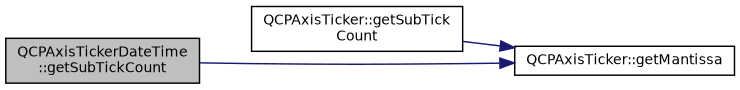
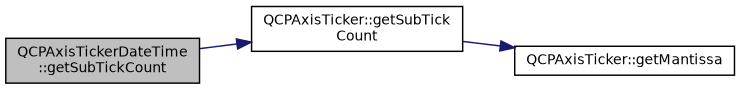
(350, 64) -> (218, 46)
